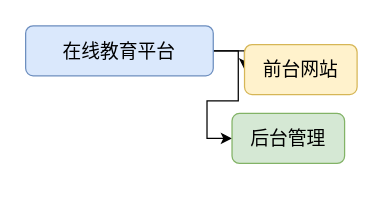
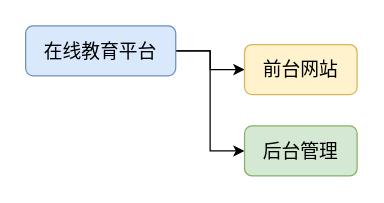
(119, 51) -> (101, 51)
(288, 138) -> (301, 151)
